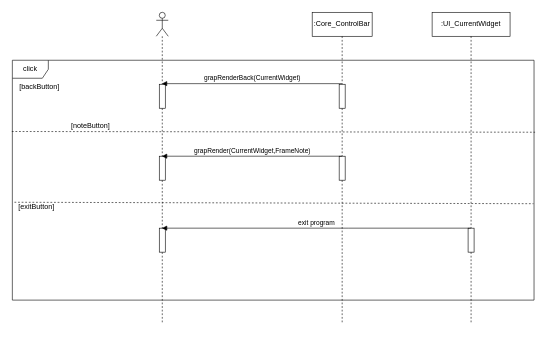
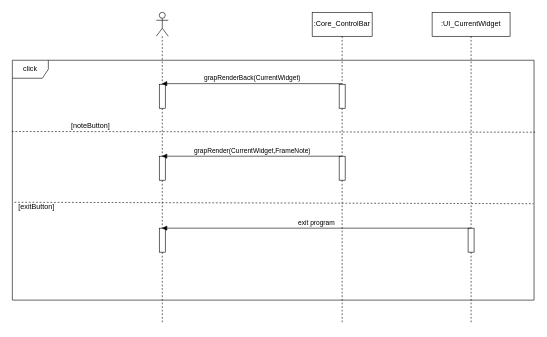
(39, 87) -> none
